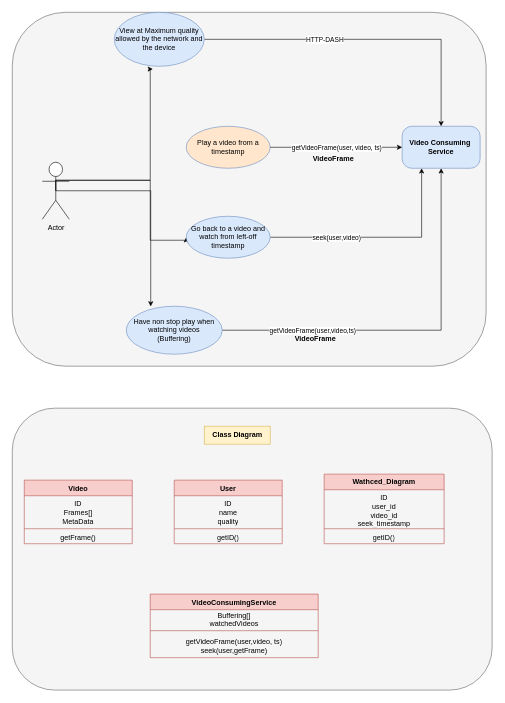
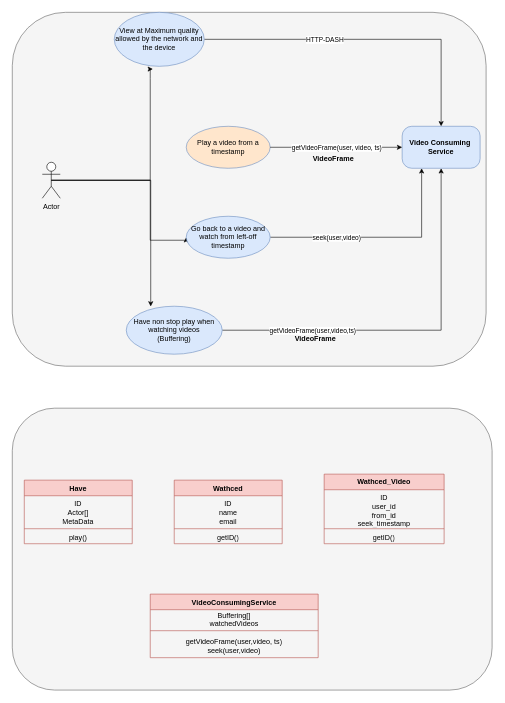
(56, 191) -> (51, 180)
(237, 435) -> none
(384, 482) -> (384, 482)
(78, 489) -> (78, 489)
(228, 489) -> (228, 489)
(384, 511) -> (384, 511)
(78, 513) -> (78, 513)
(228, 513) -> (228, 513)
(78, 538) -> (78, 538)
(234, 647) -> (234, 647)
